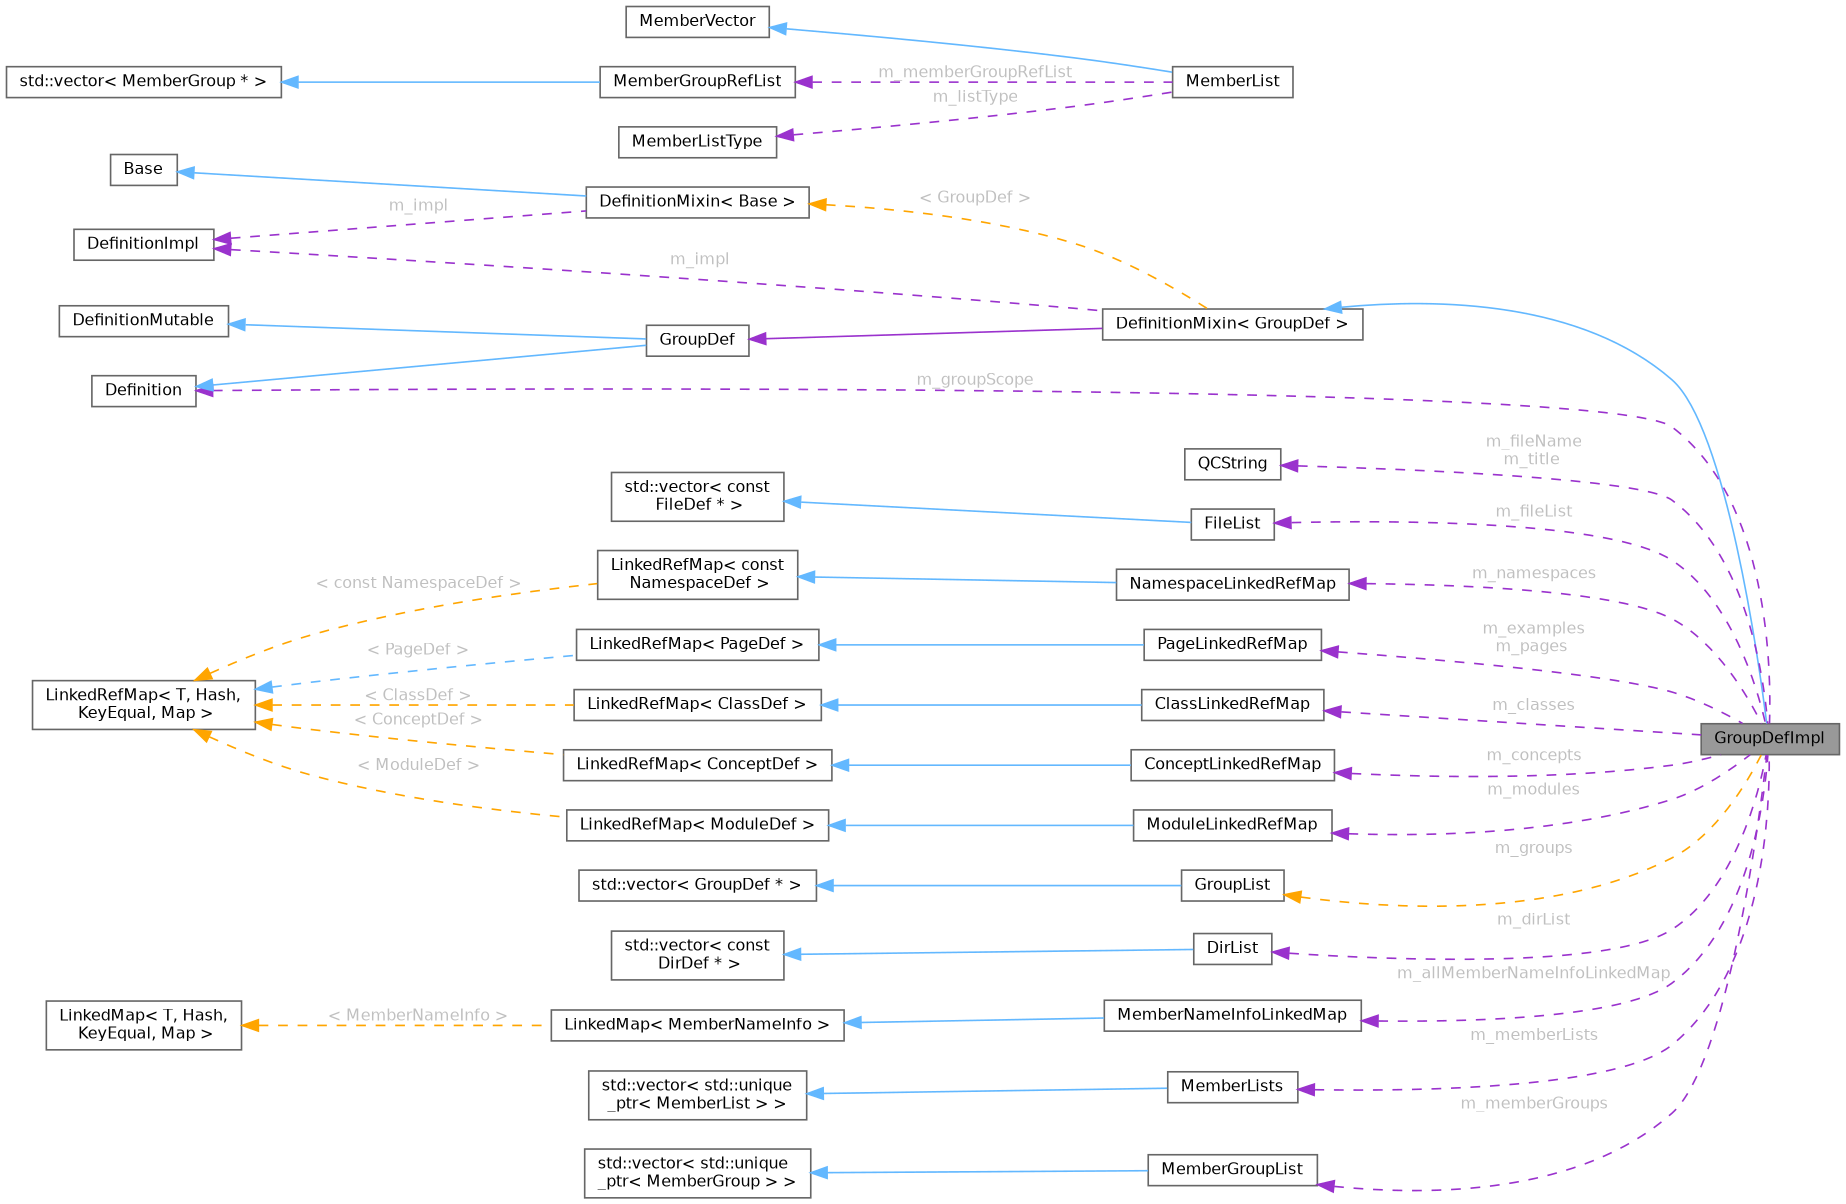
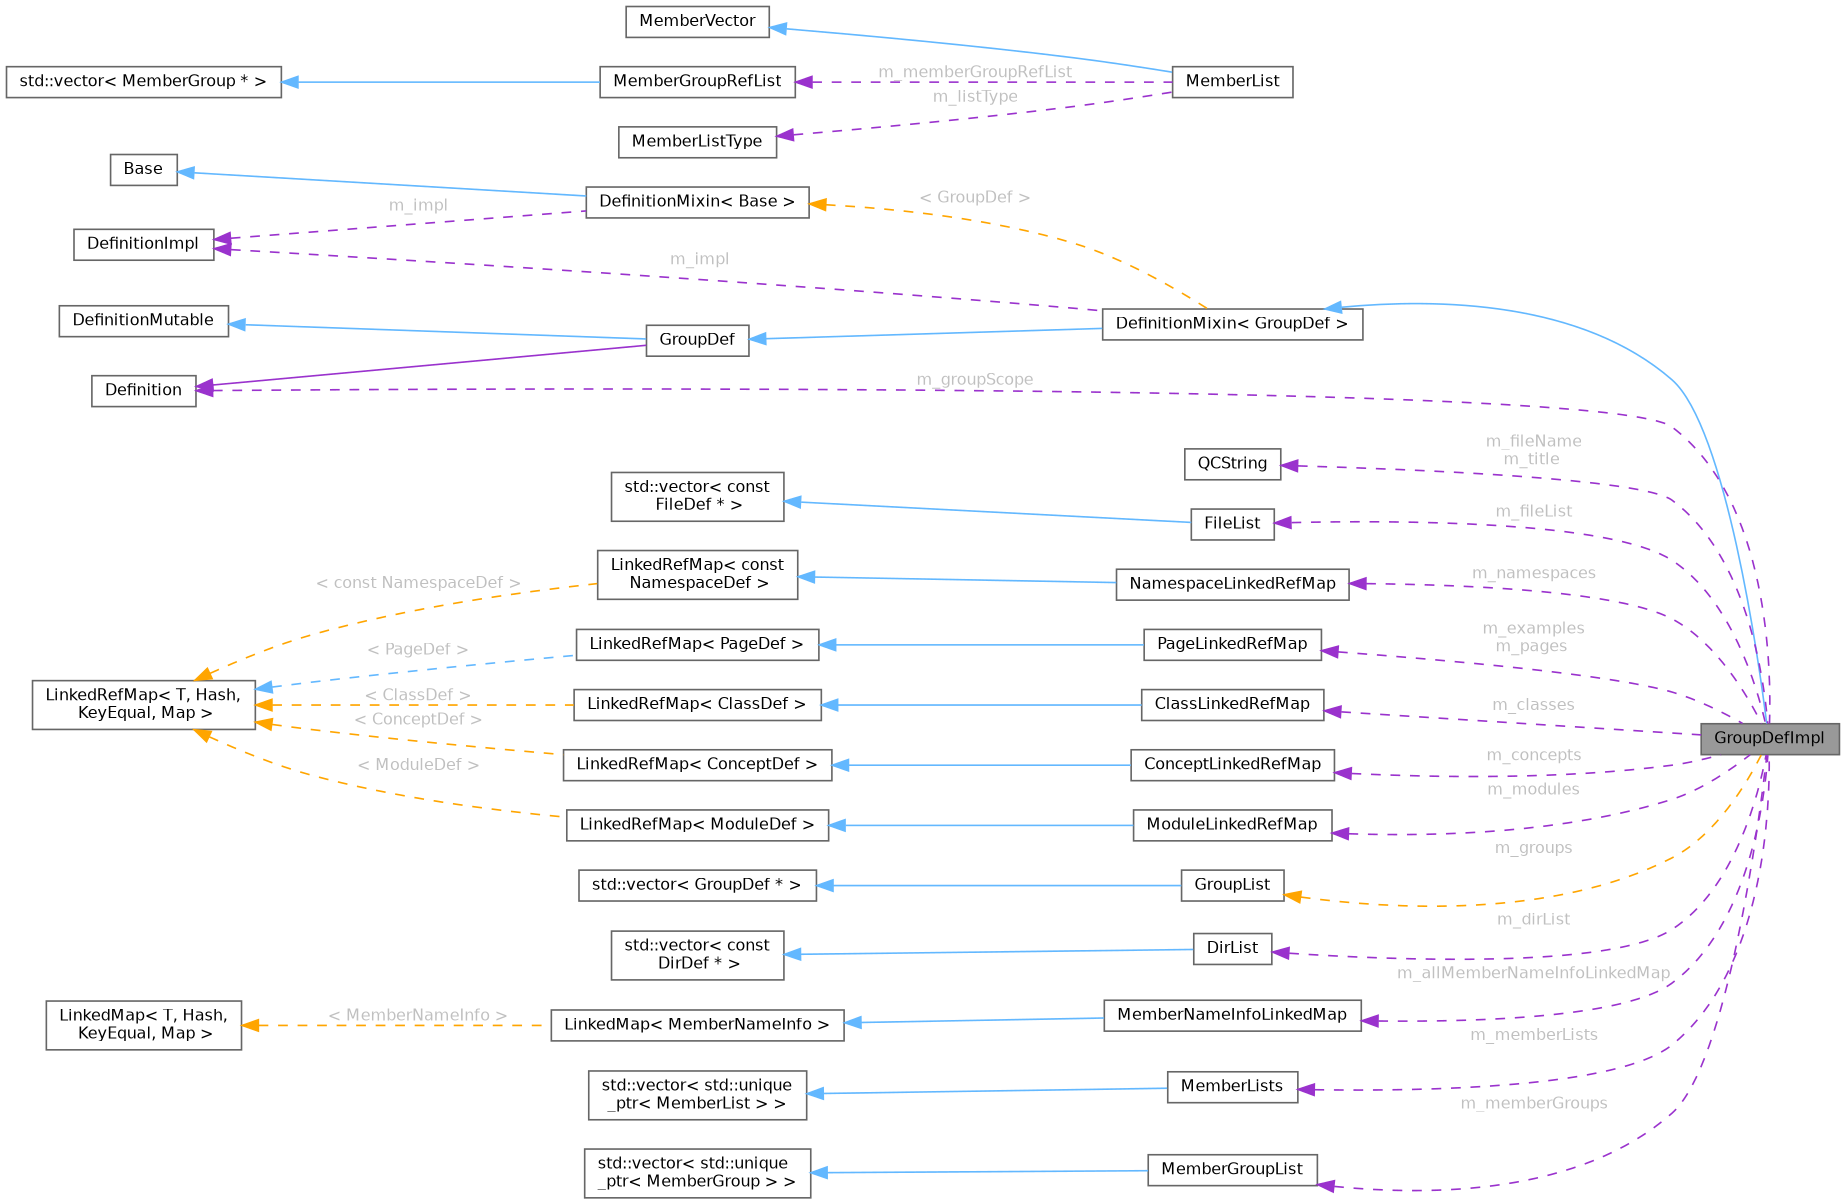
(934, 334) -> (934, 334)
(429, 365) -> (429, 365)
